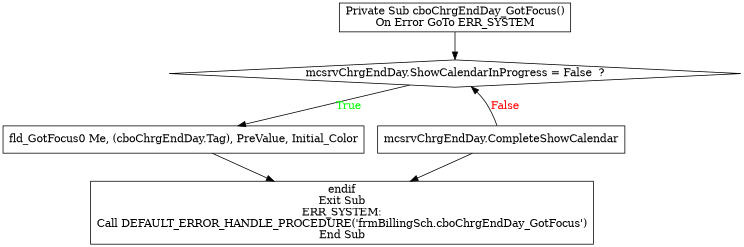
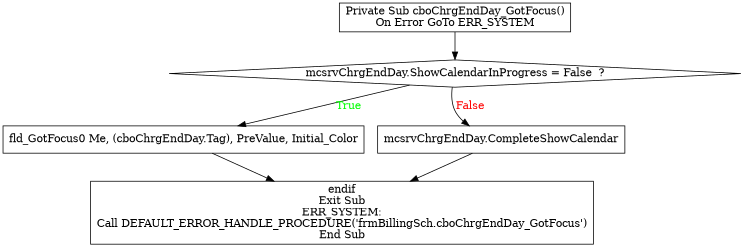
(489, 108) -> (453, 106)
